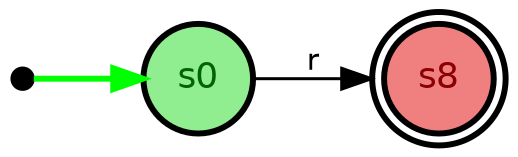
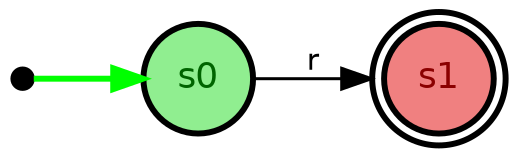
(439, 79) -> (439, 79)
